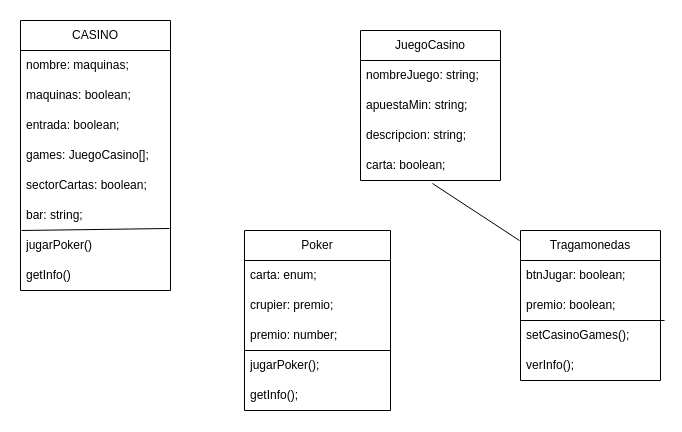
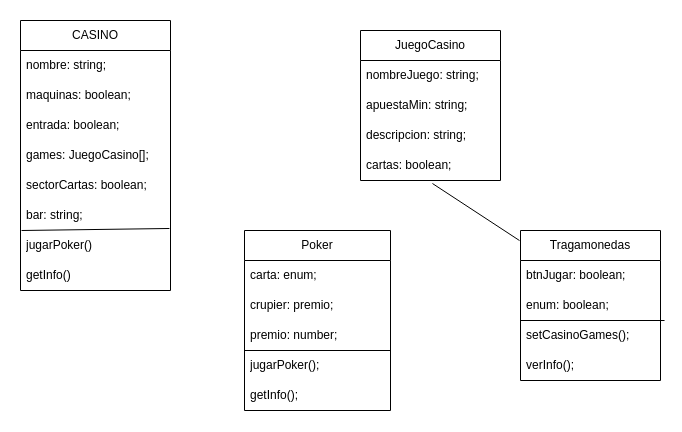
(77, 66) -> (71, 66)
(411, 166) -> (414, 166)
(572, 306) -> (567, 306)
